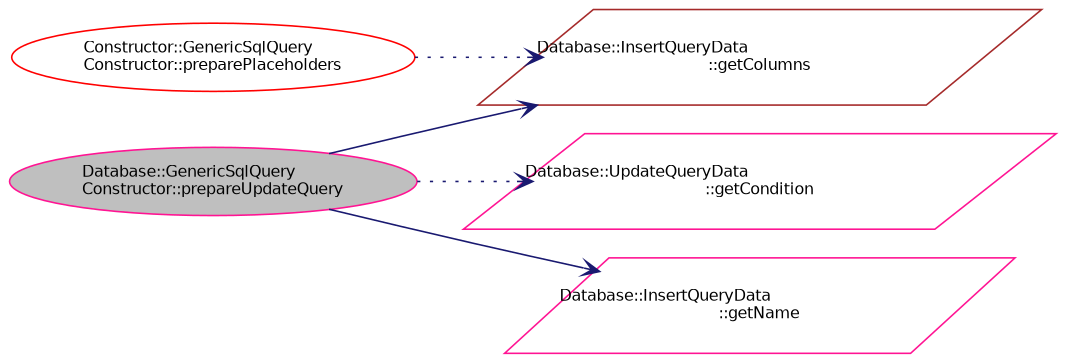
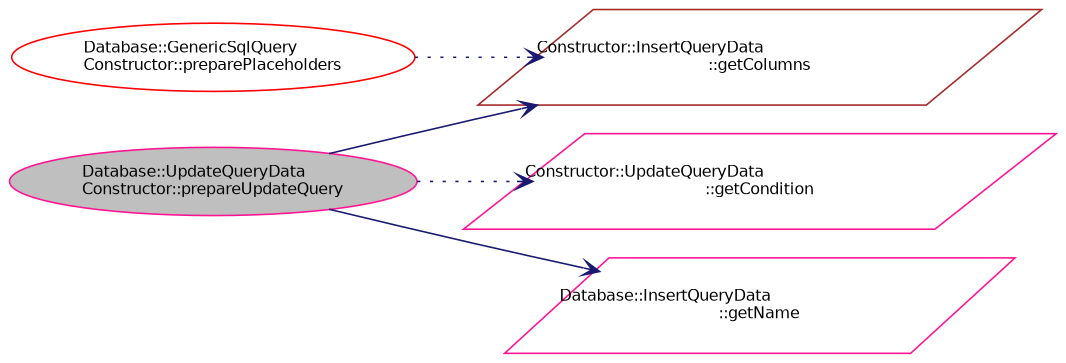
(213, 57) -> (213, 57)
(760, 57) -> (760, 57)
(213, 181) -> (213, 181)
(760, 181) -> (760, 181)
